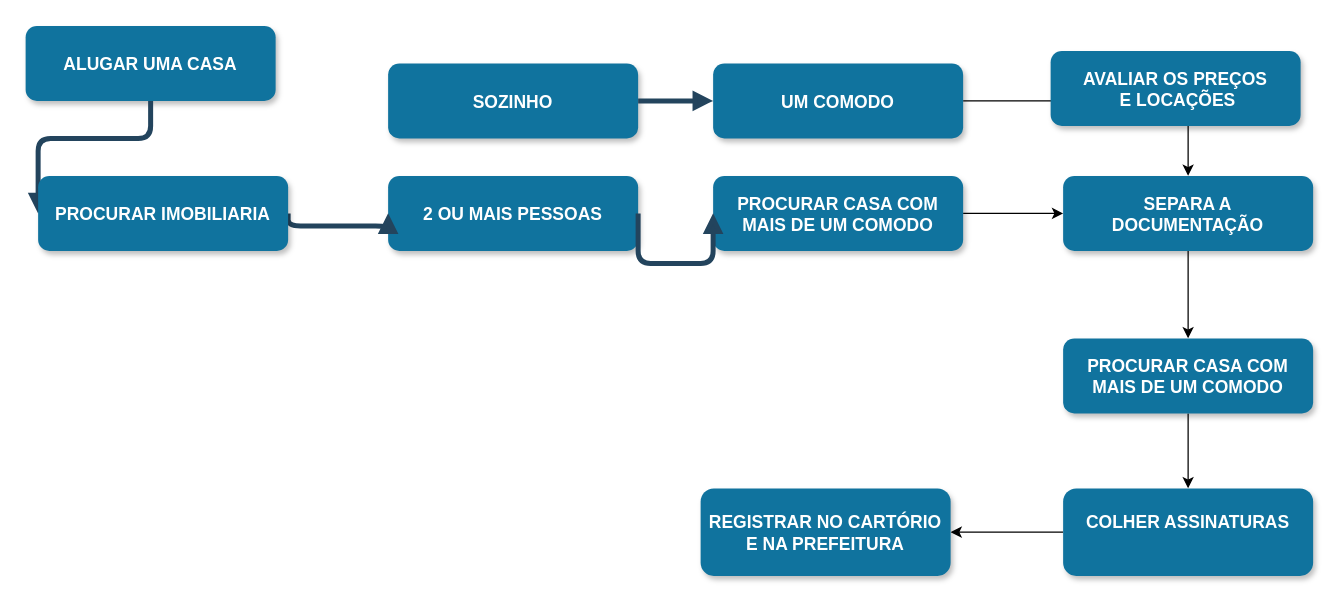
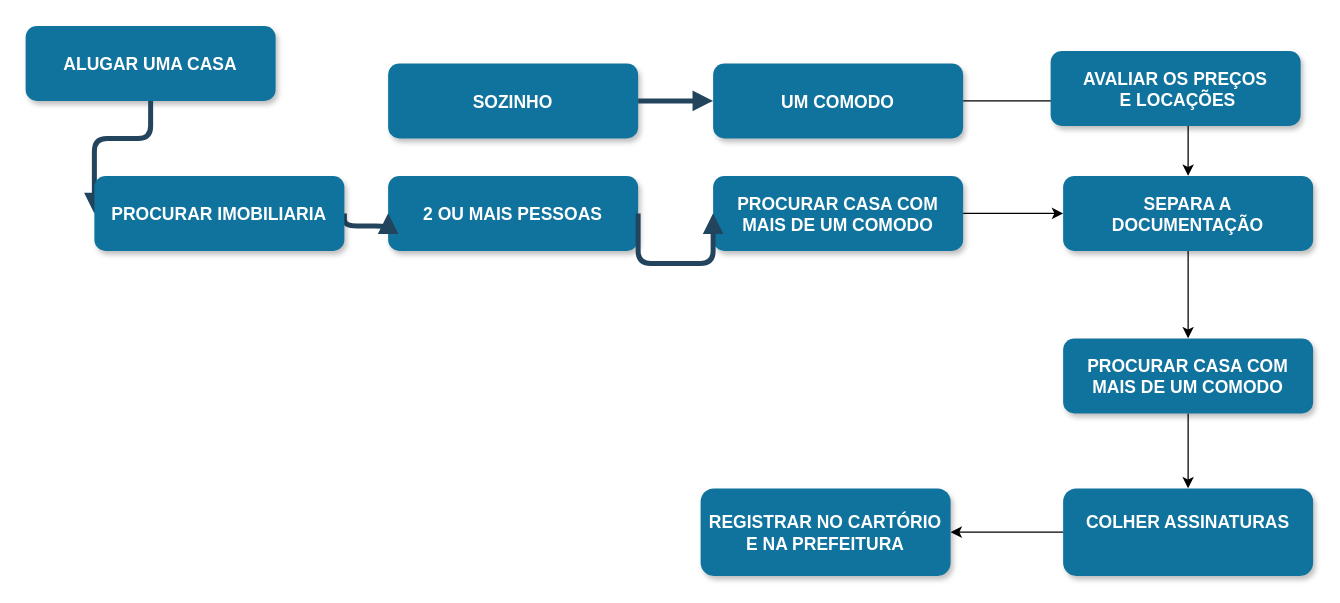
(163, 213) -> (219, 213)
